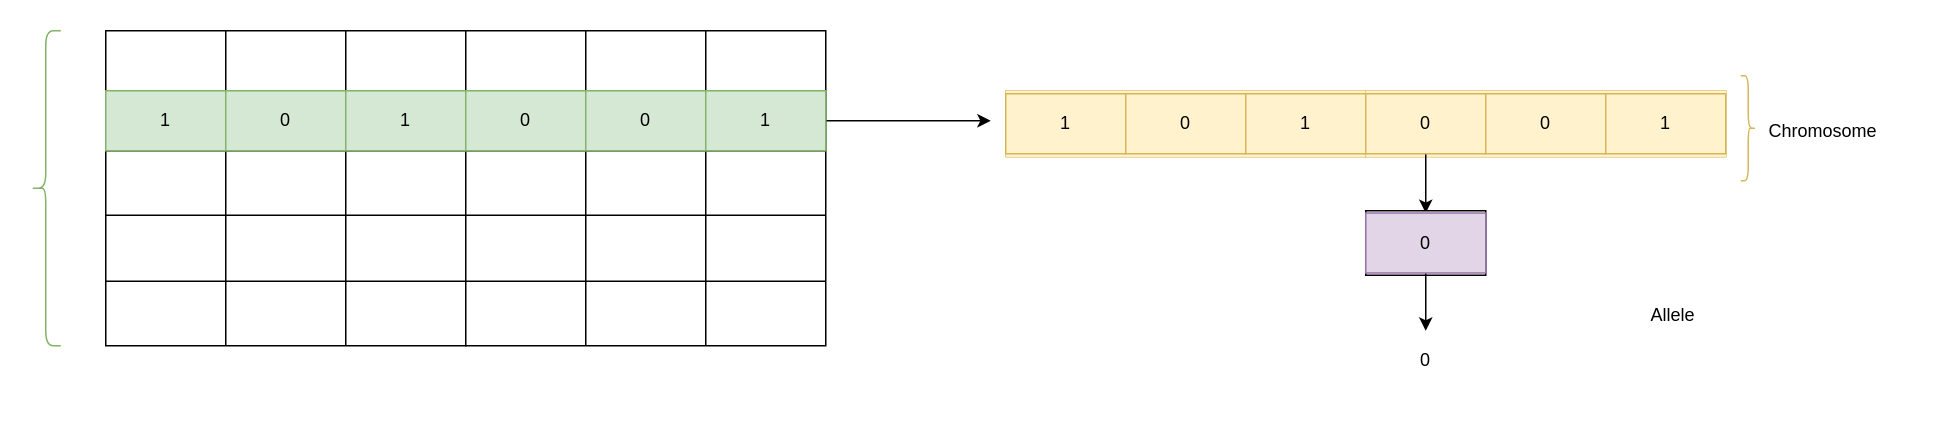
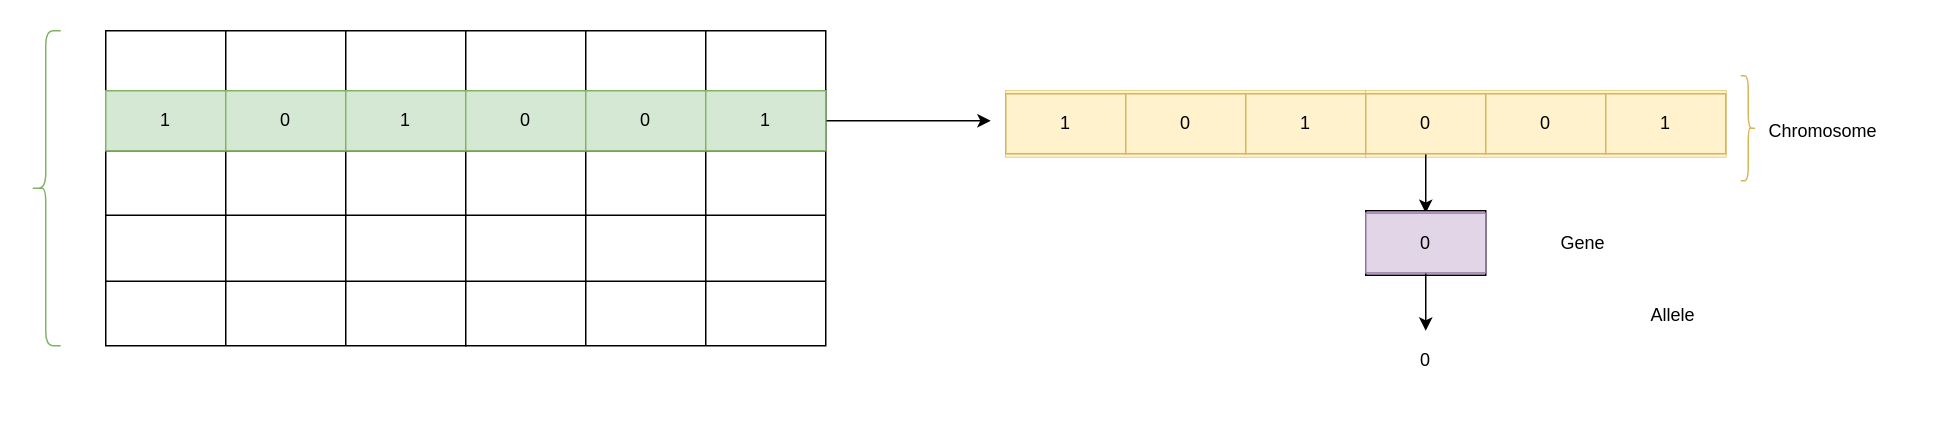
none -> (1583, 243)
